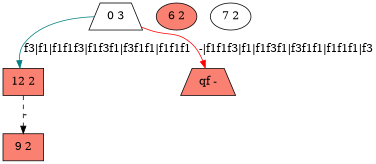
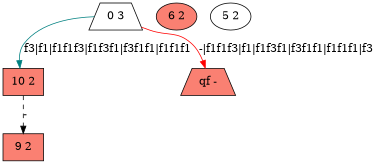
(231, 17) -> (231, 17)
(23, 82) -> (23, 82)
